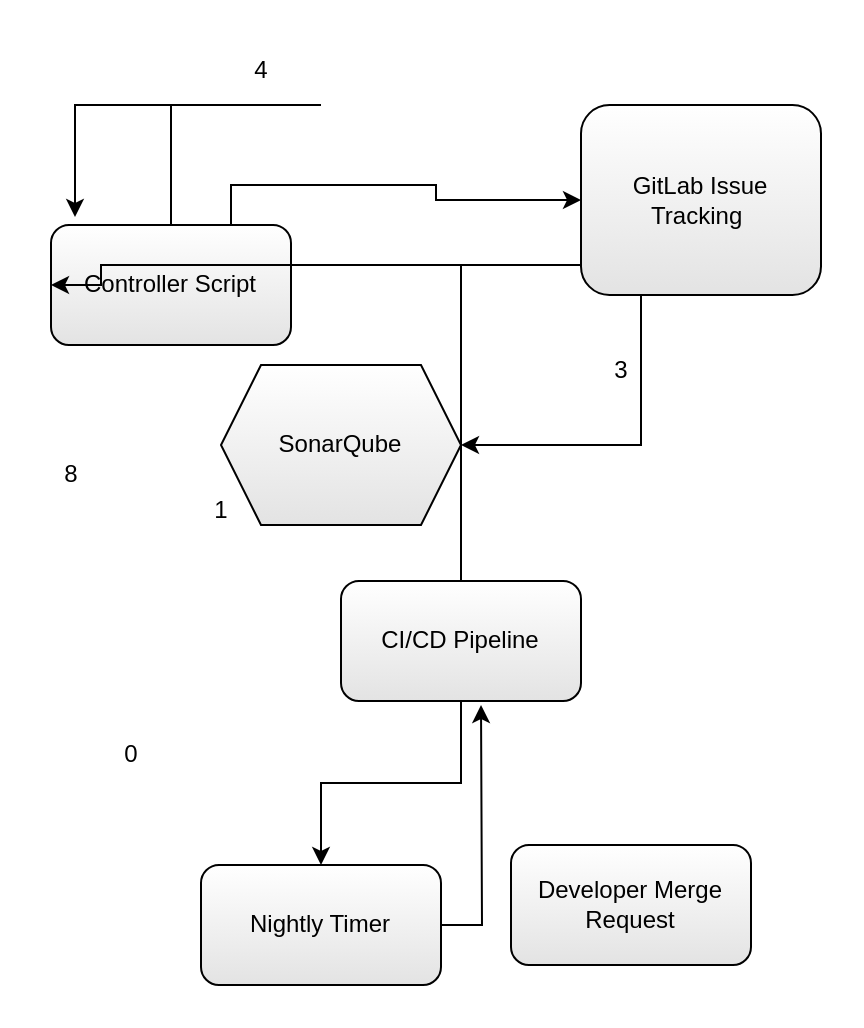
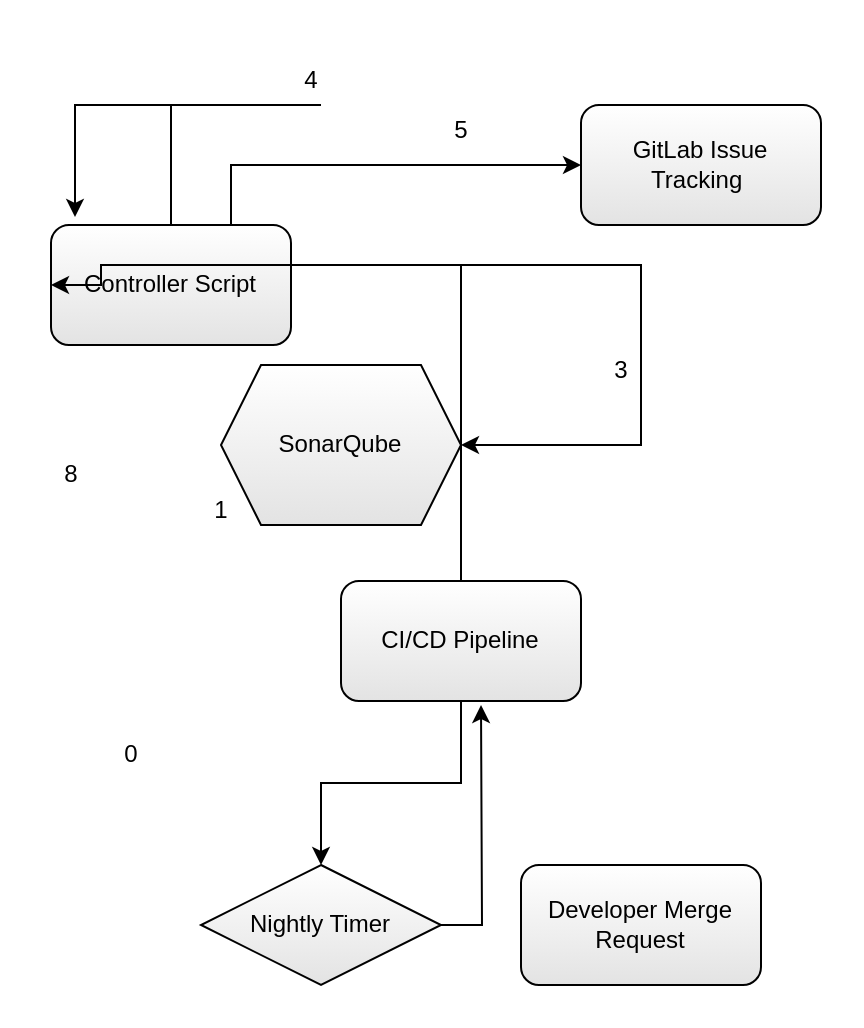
(261, 71) -> (311, 81)
none -> (461, 131)
(701, 200) -> (701, 165)
(631, 905) -> (641, 925)
(321, 925) -> (321, 925)
